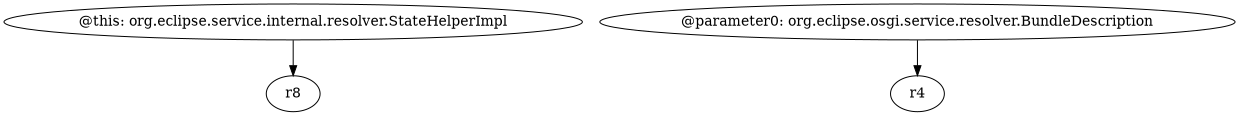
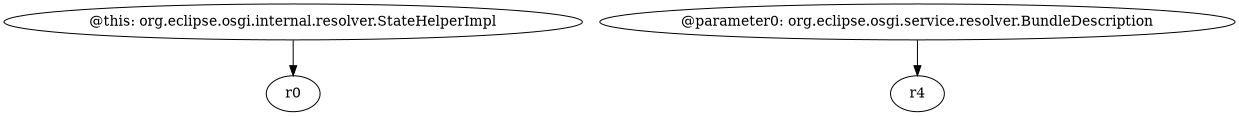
(293, 22) -> (293, 22)
(293, 94) -> (293, 94)
